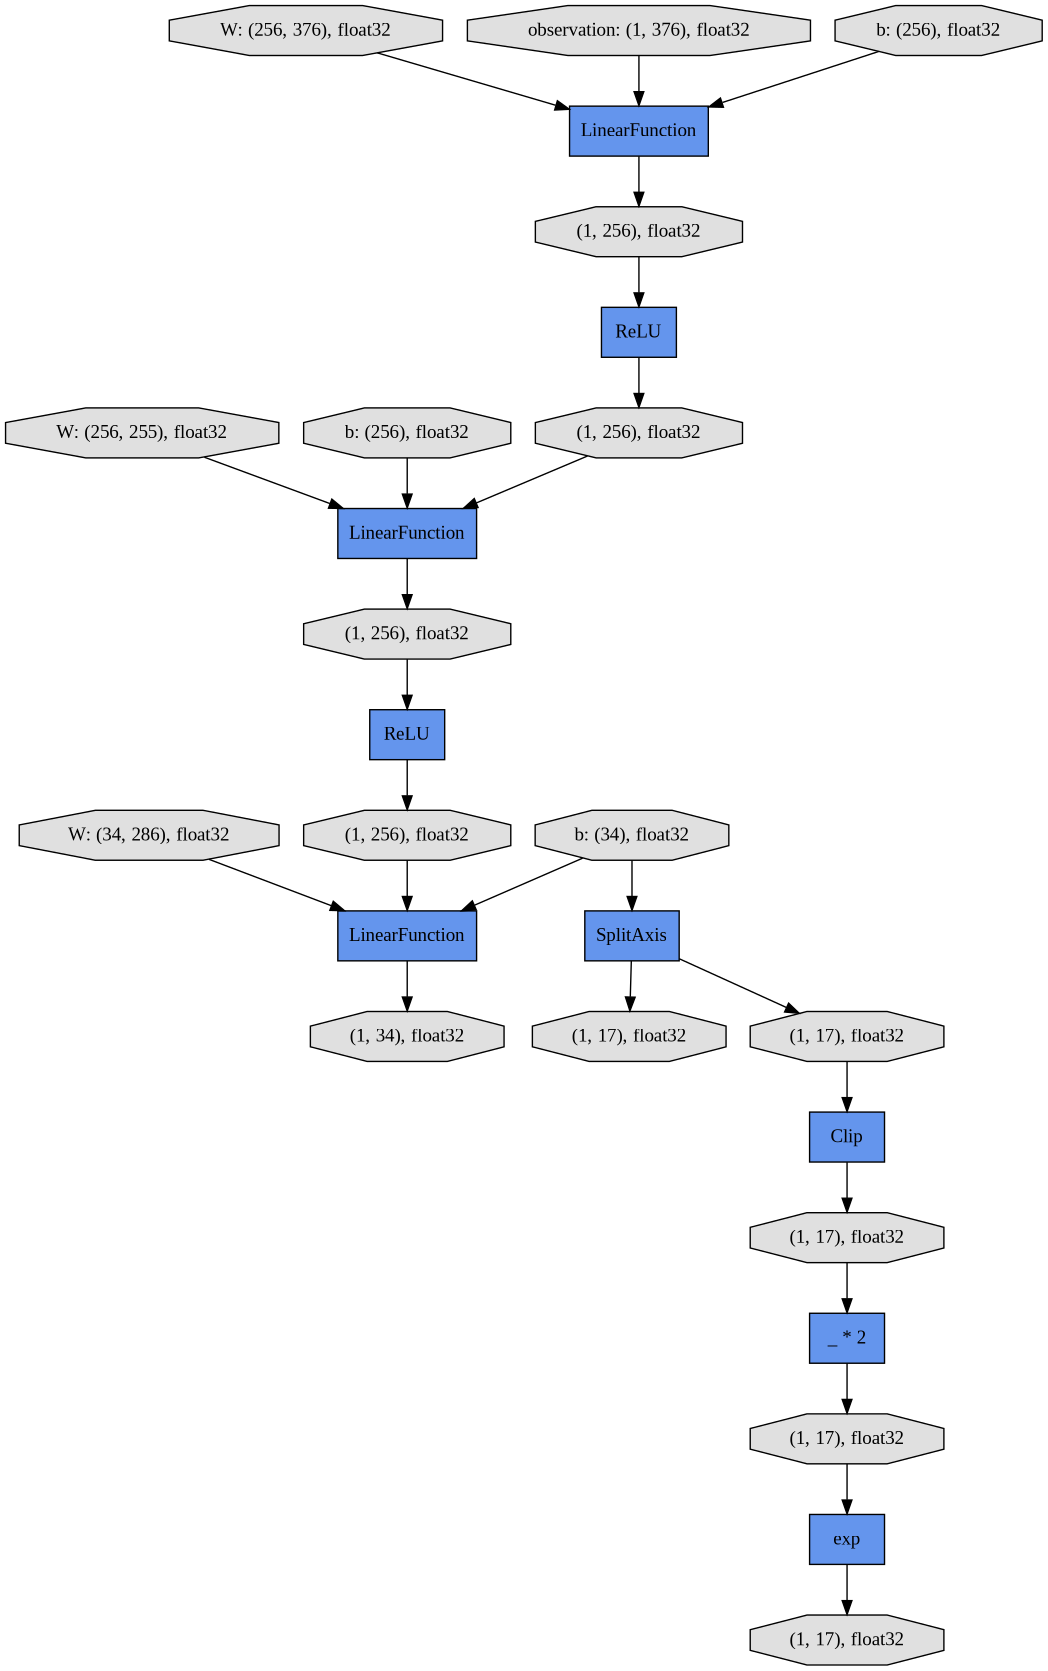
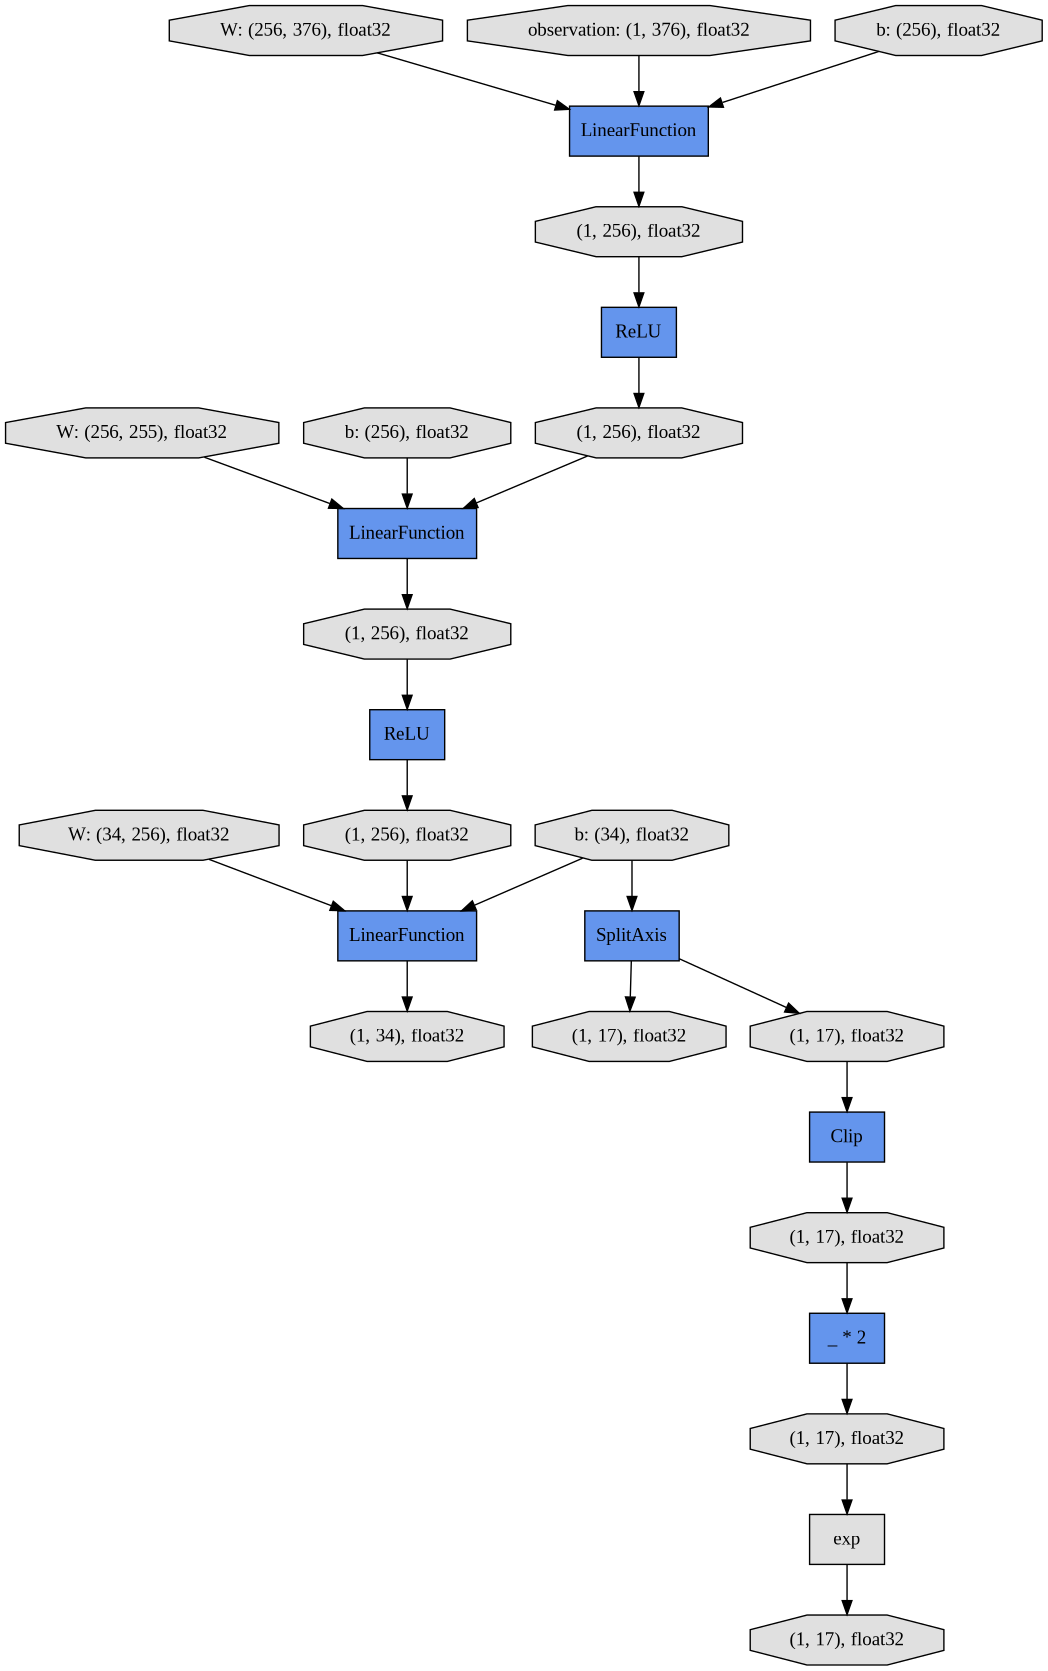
(149, 835) -> (149, 835)
(847, 1539) -> (847, 1539)
